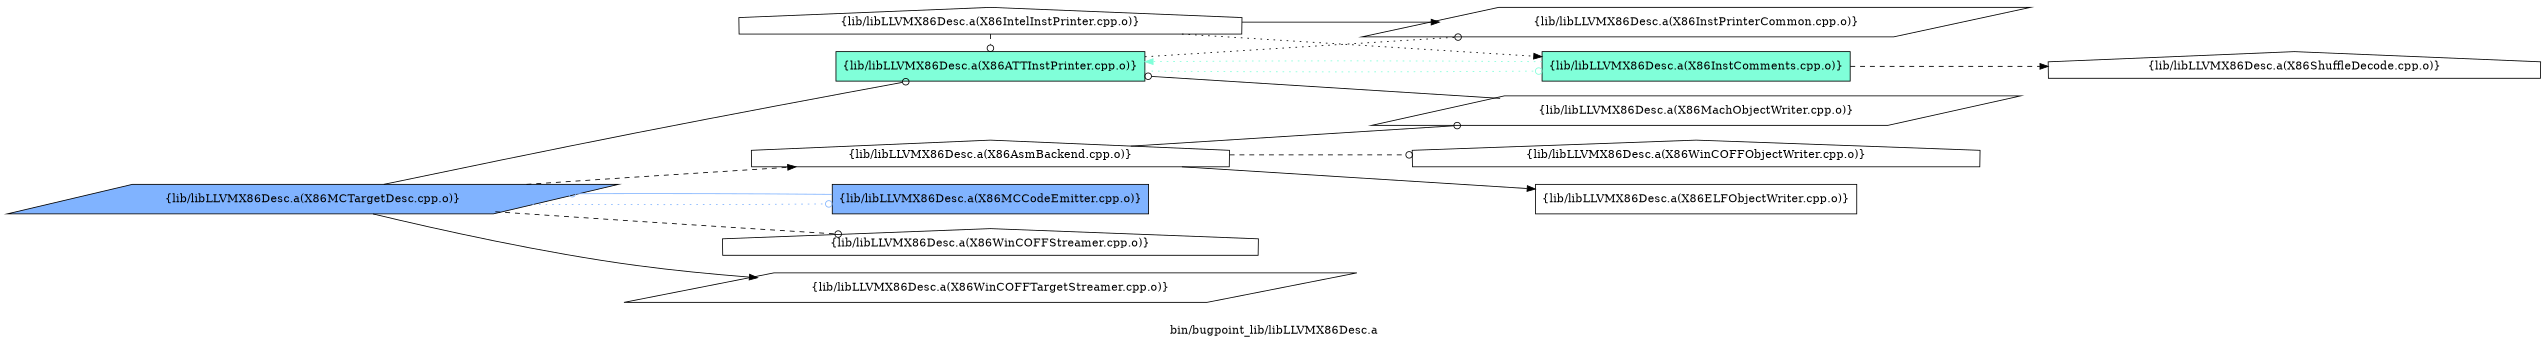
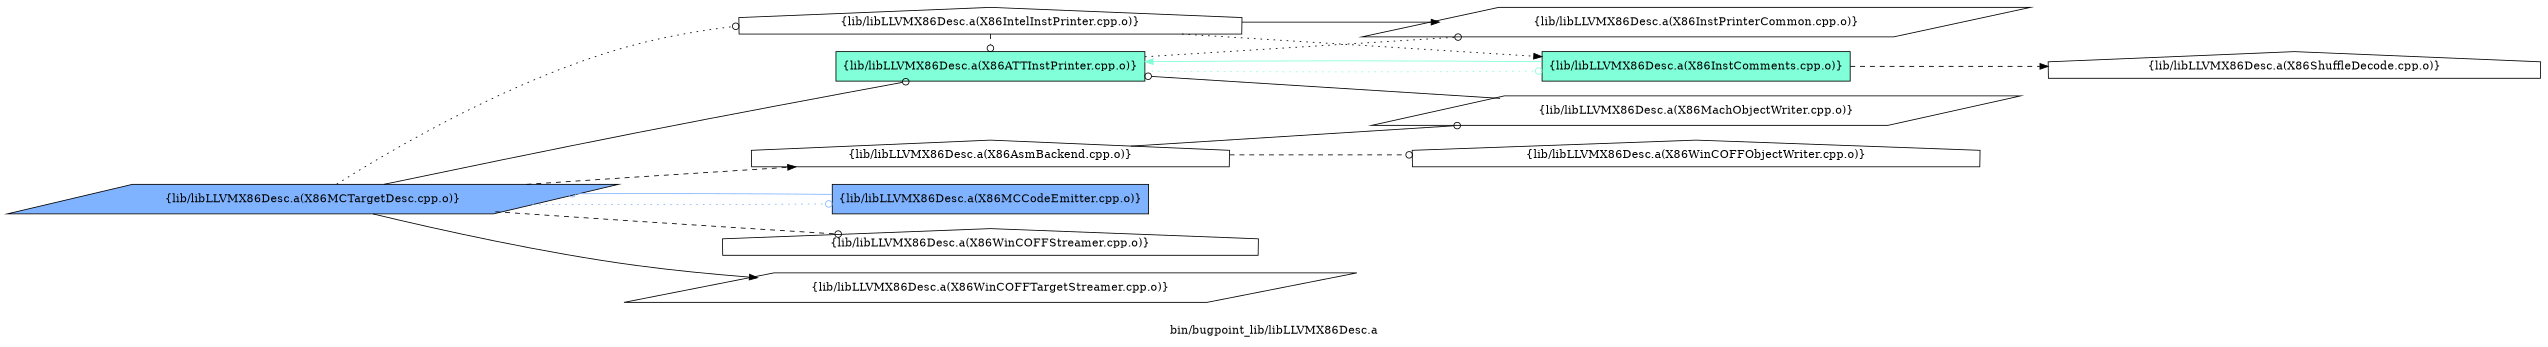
(1348, 61) -> (1348, 61)
none -> (526, 84)
(1696, 199) -> none
